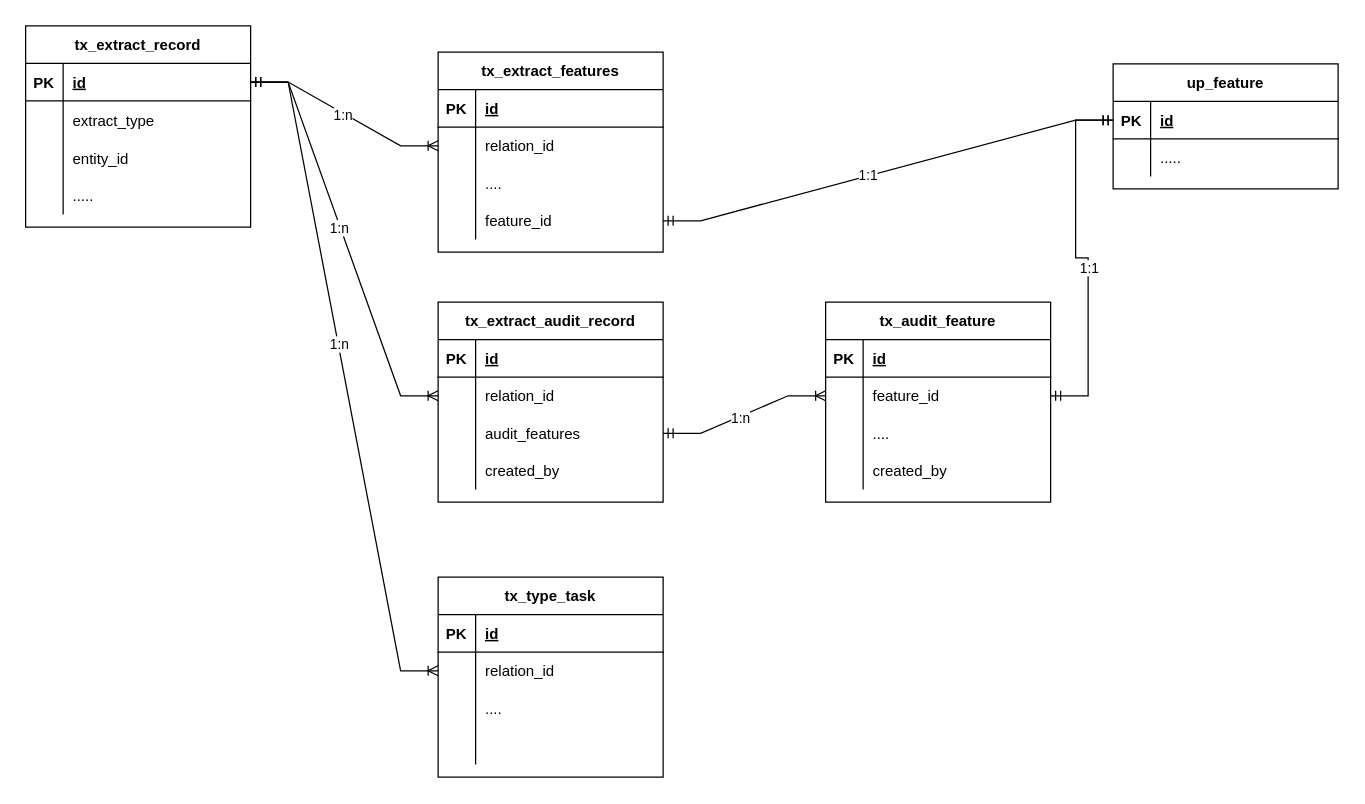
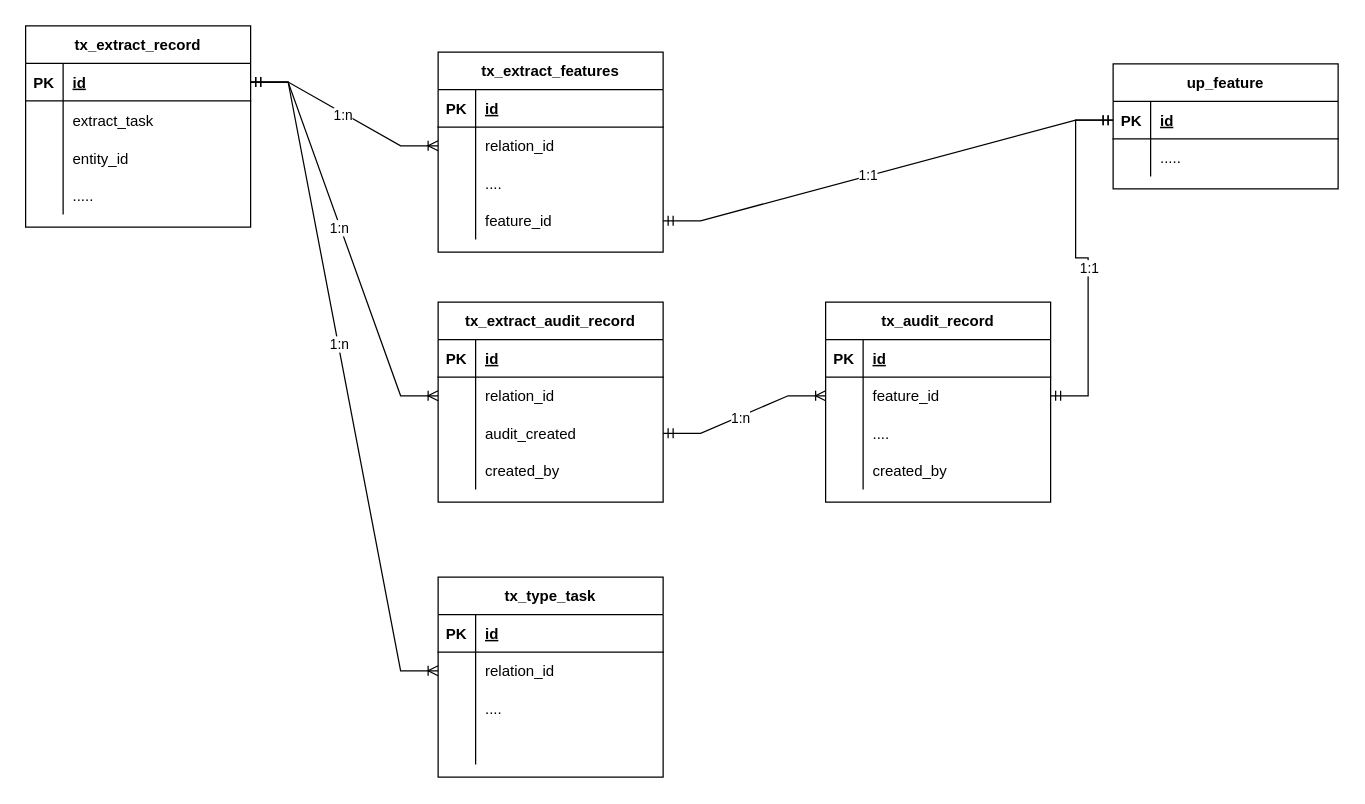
(123, 121) -> (123, 121)
(938, 321) -> (938, 321)
(542, 434) -> (538, 434)
